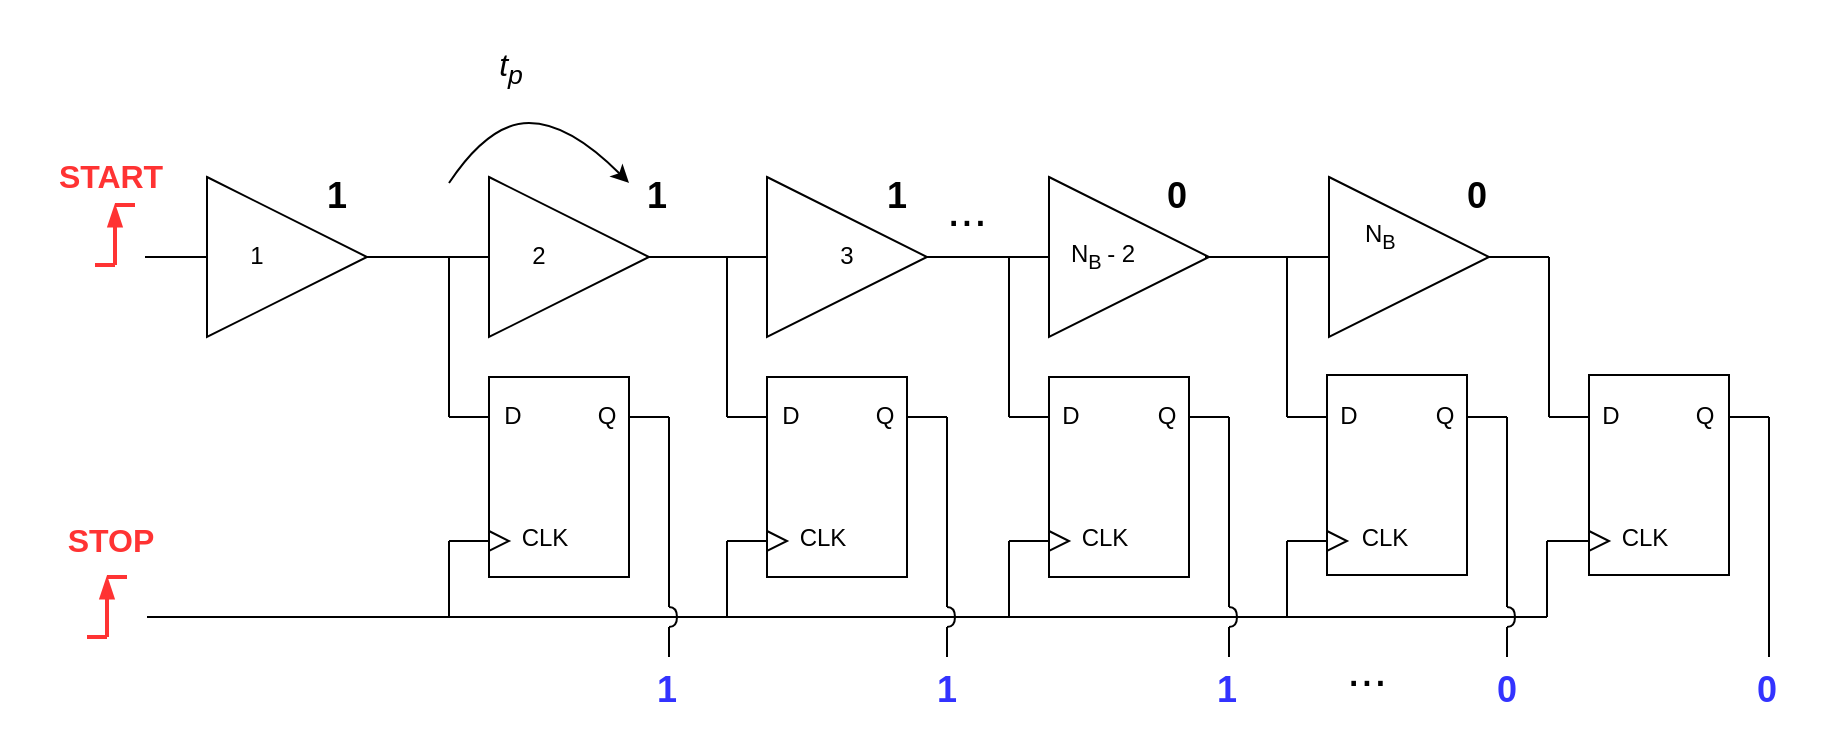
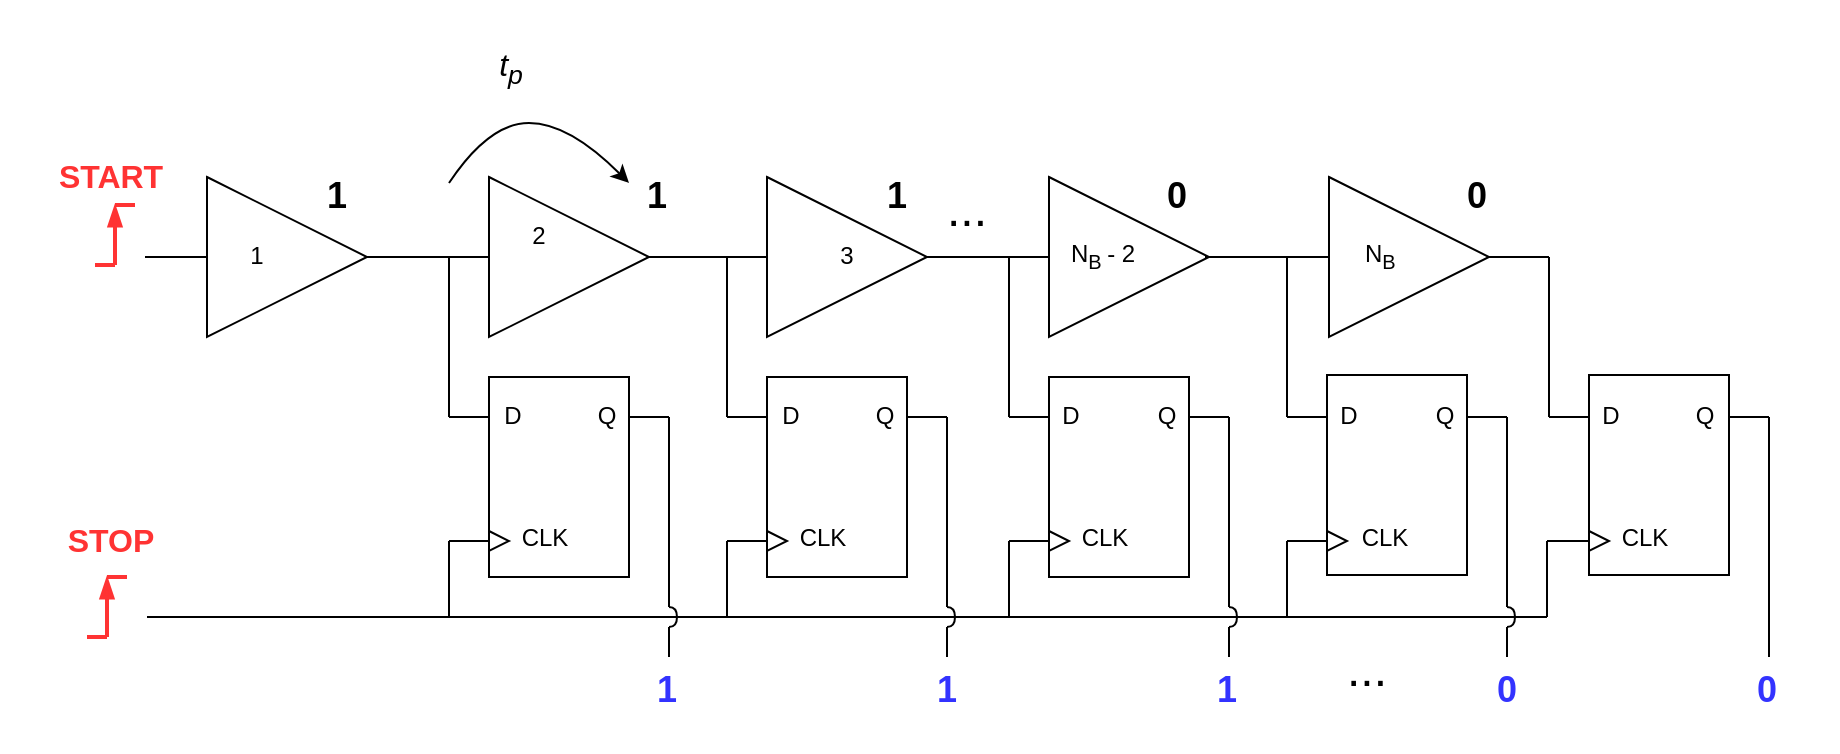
(1383, 237) -> (1383, 257)
(539, 257) -> (539, 237)
